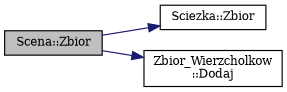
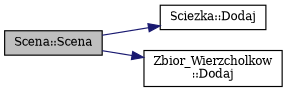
(213, 17) -> (213, 17)
(53, 43) -> (53, 43)
